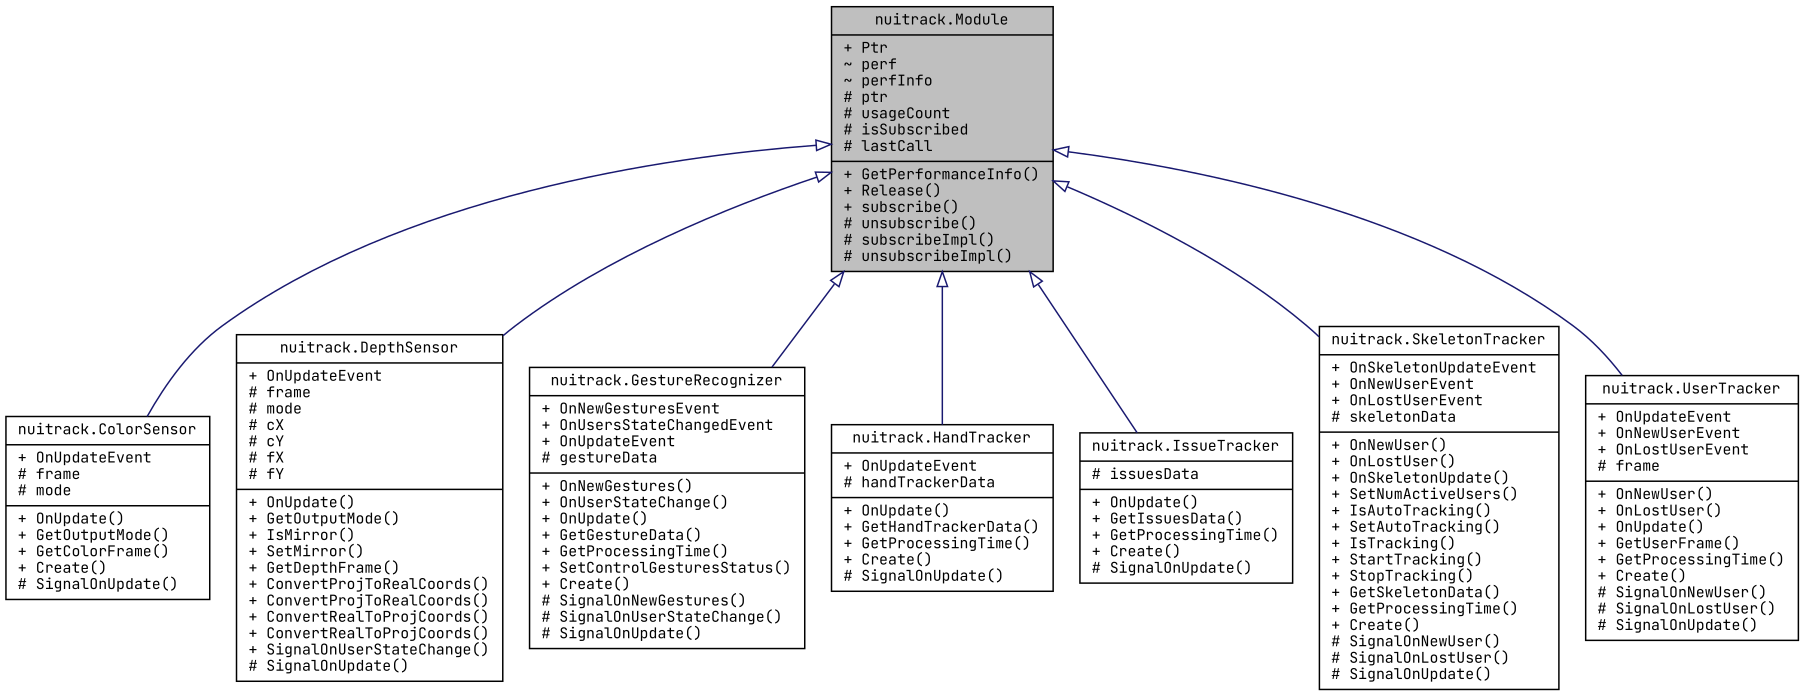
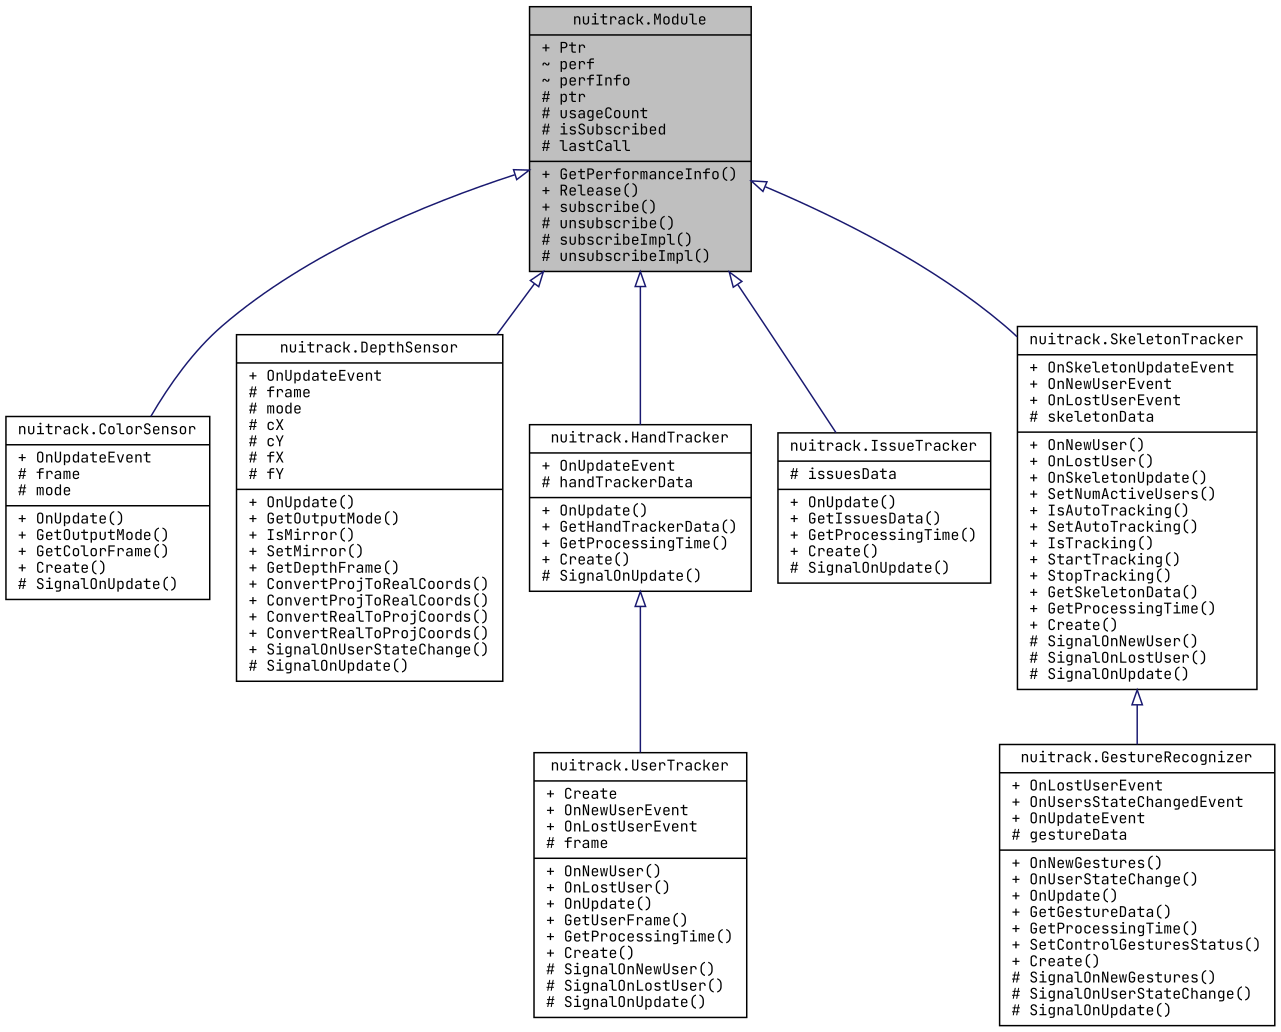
(1365, 220) -> (640, 680)
(803, 326) -> (1137, 725)
(631, 409) -> (1088, 786)
(1665, 417) -> (582, 794)
